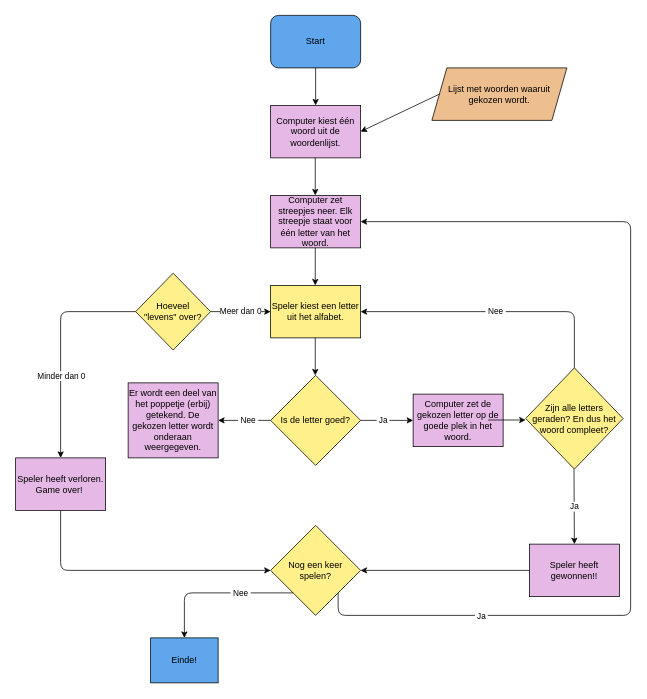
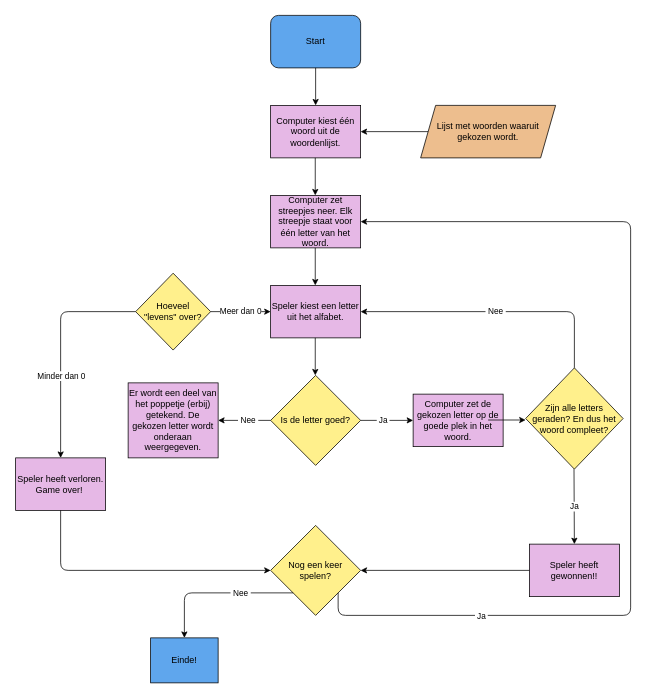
(499, 94) -> (488, 132)
(315, 312) -> (315, 312)
